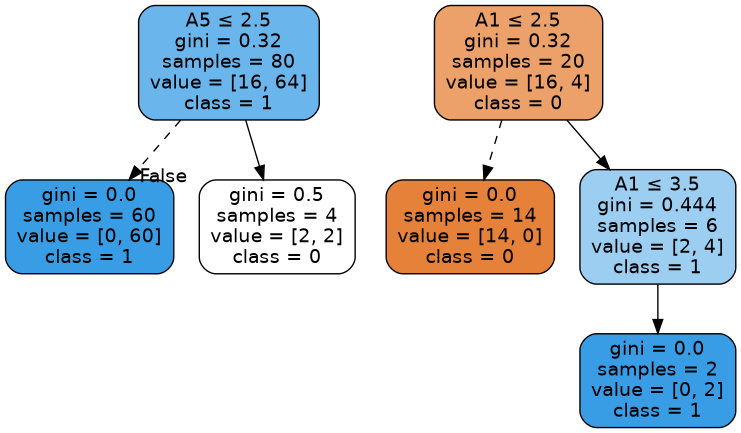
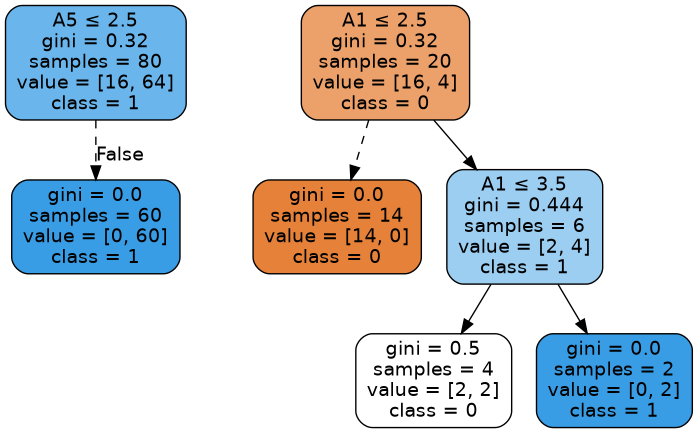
(253, 143) -> (480, 303)
